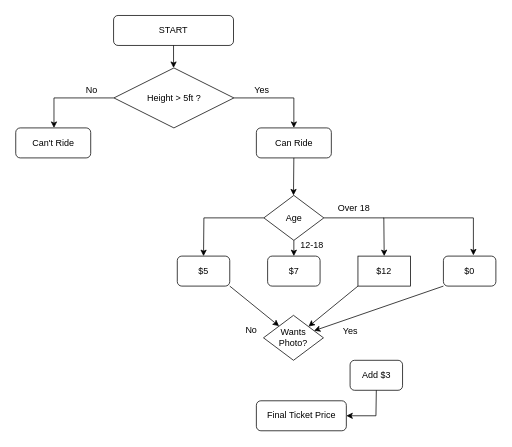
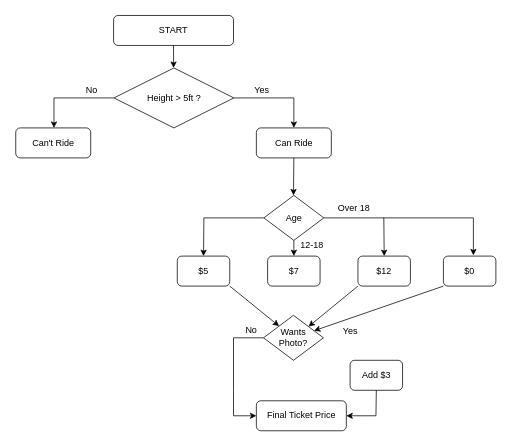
(384, 271) -> (384, 271)
none -> (234, 370)
